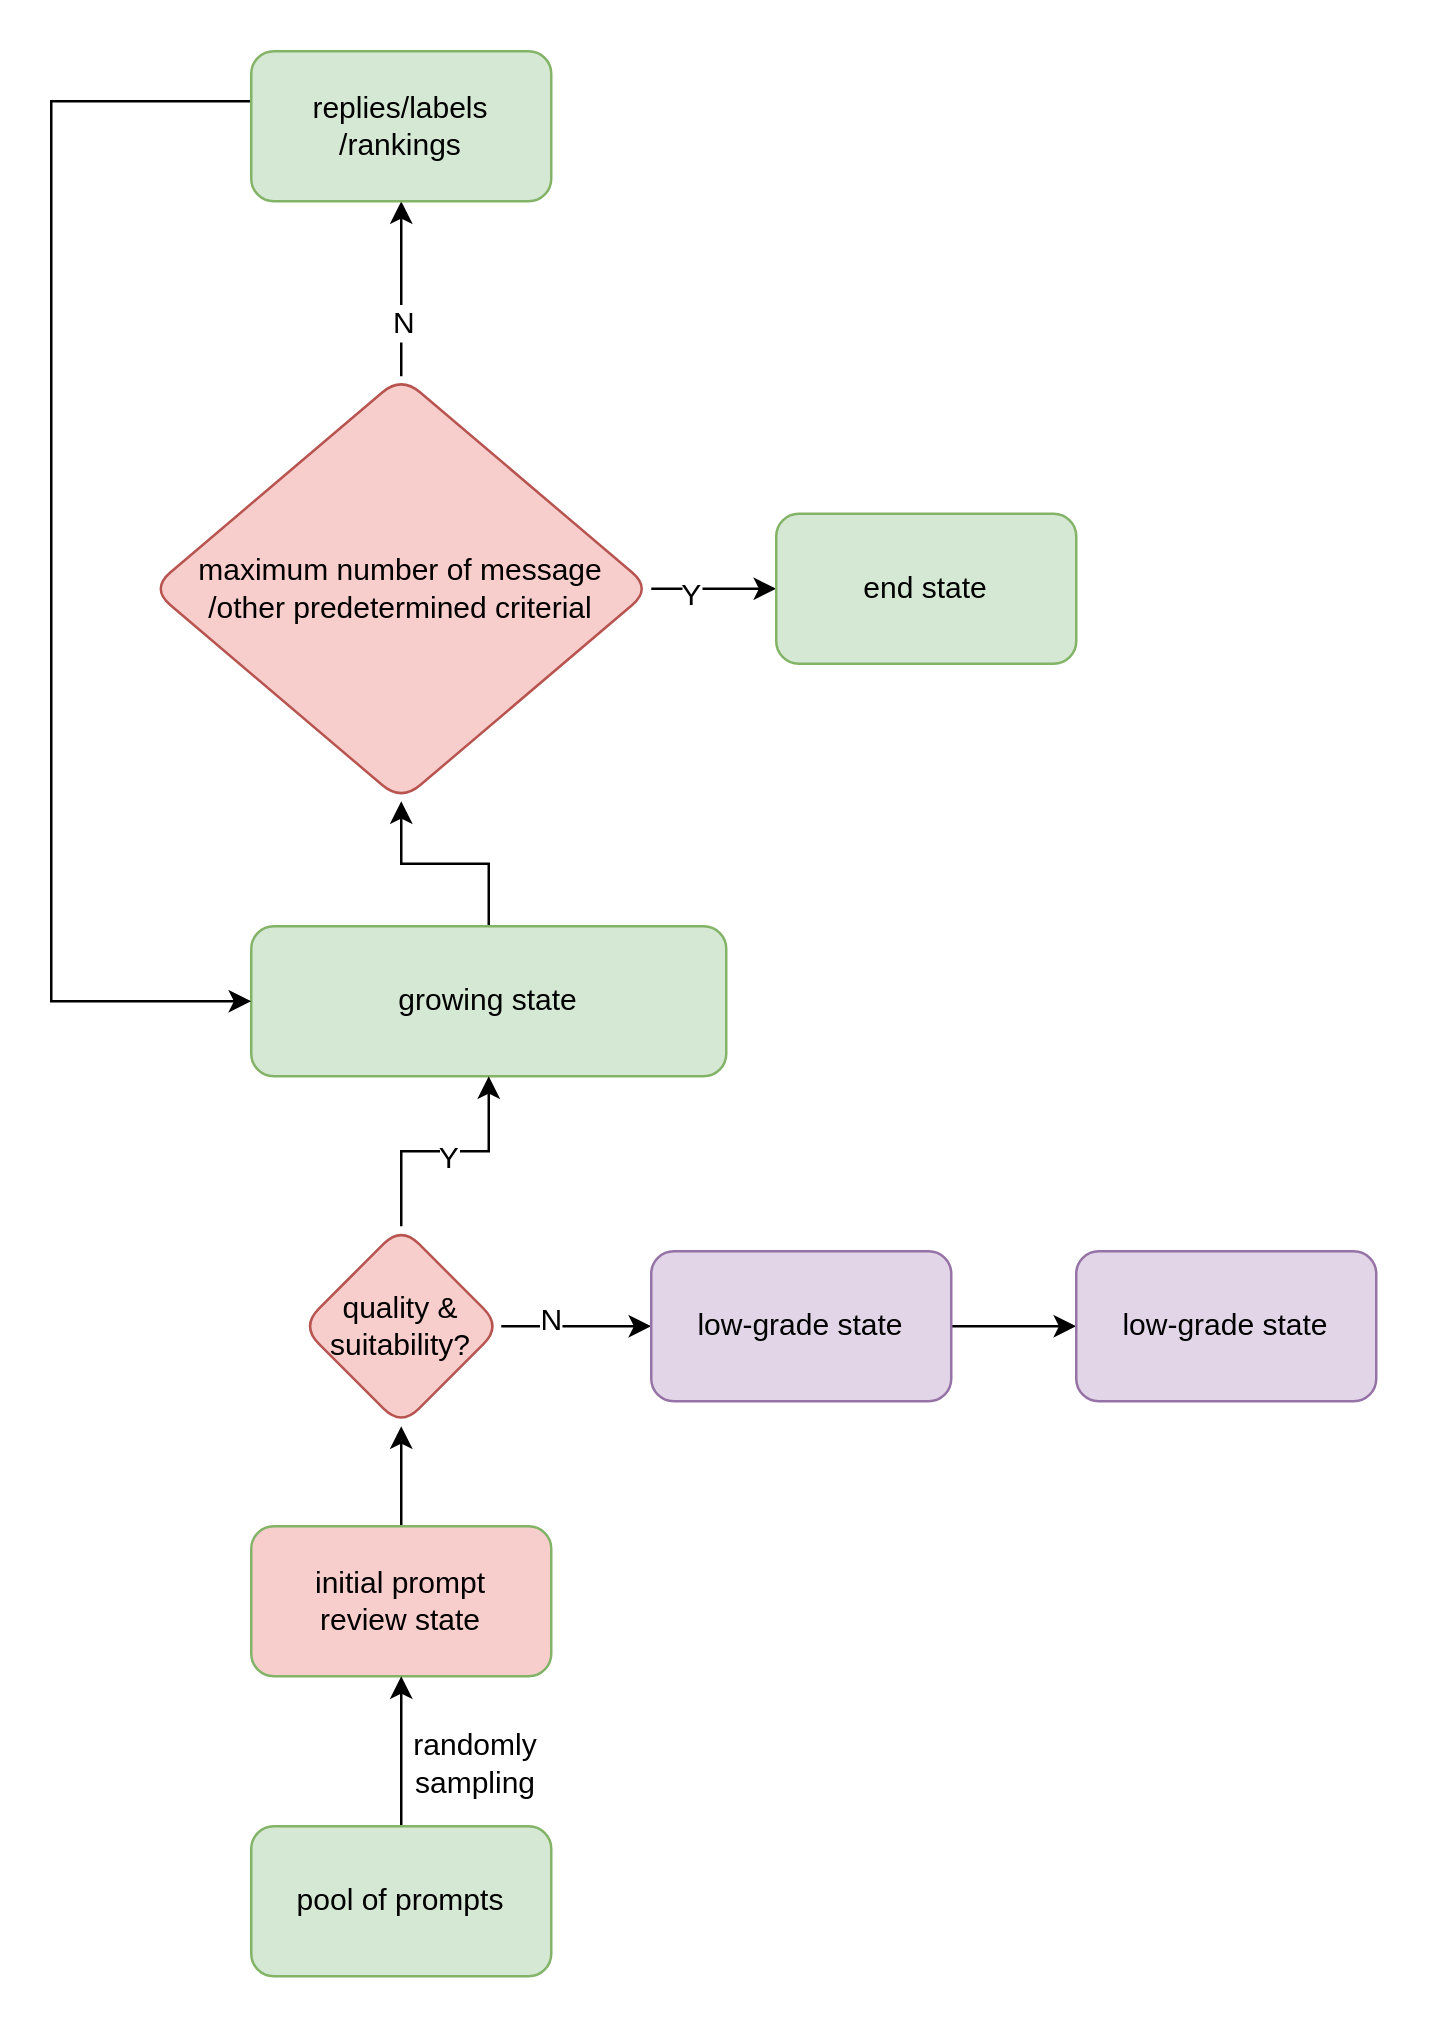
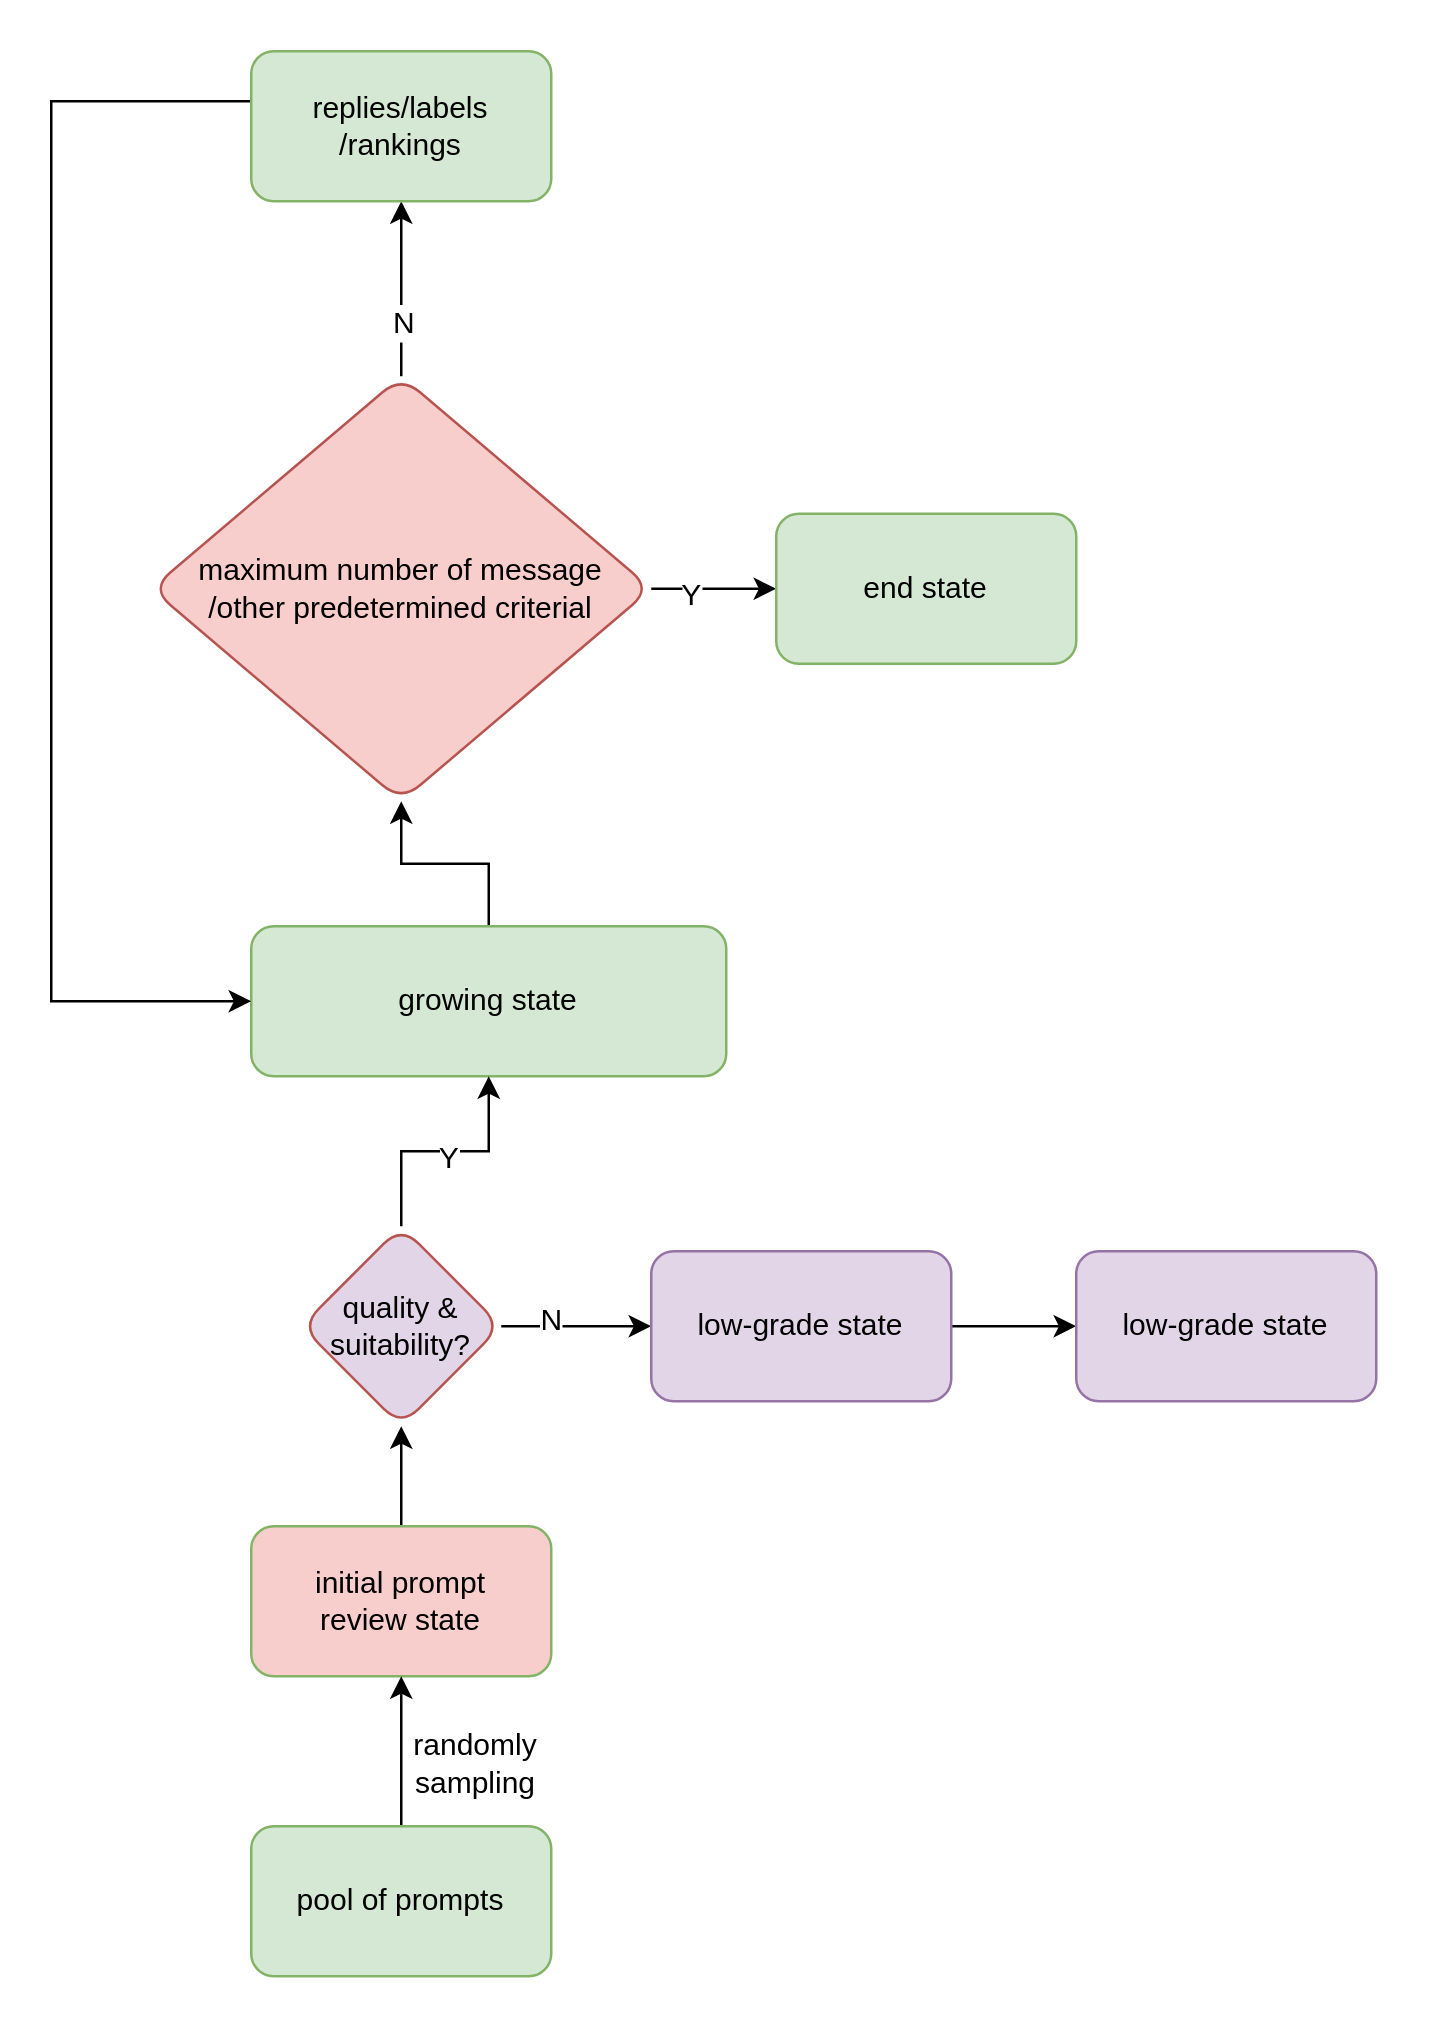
(401, 1326) -> (401, 1326)
